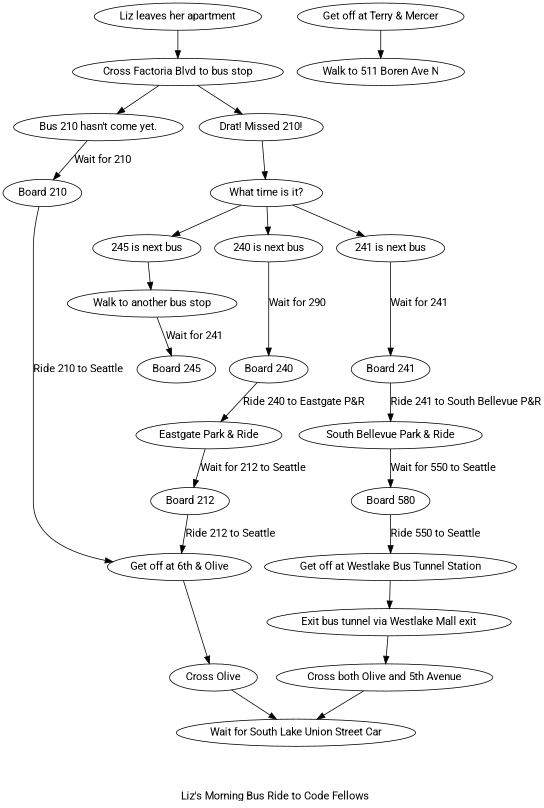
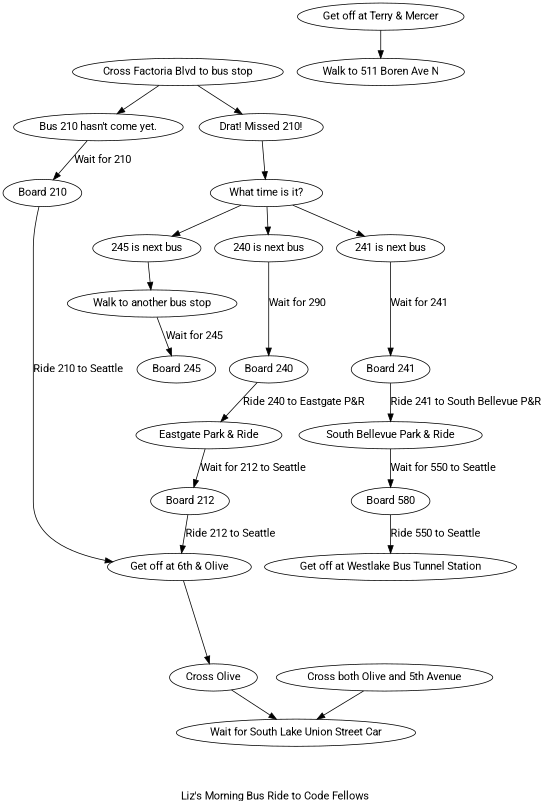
(178, 17) -> none
(195, 336) -> (195, 336)
(389, 622) -> none
